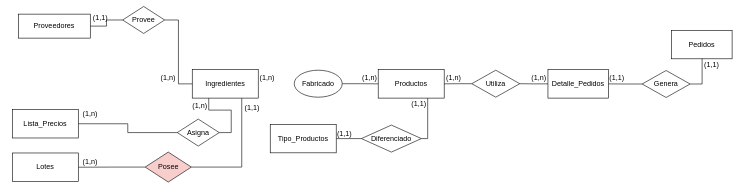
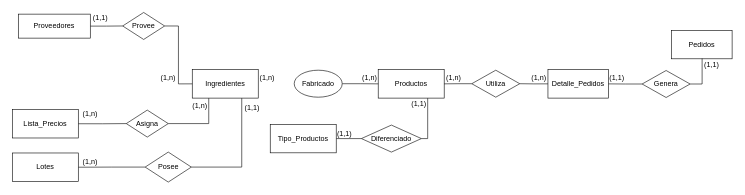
(144, 20) -> (144, 26)
(198, 133) -> (147, 124)
(168, 167) -> (168, 167)
